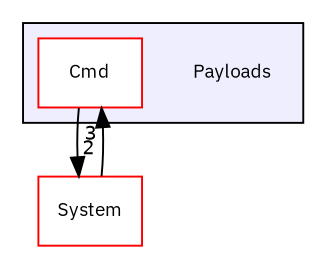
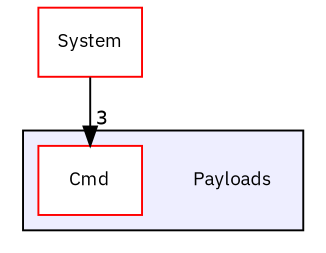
(77, 135) -> none
